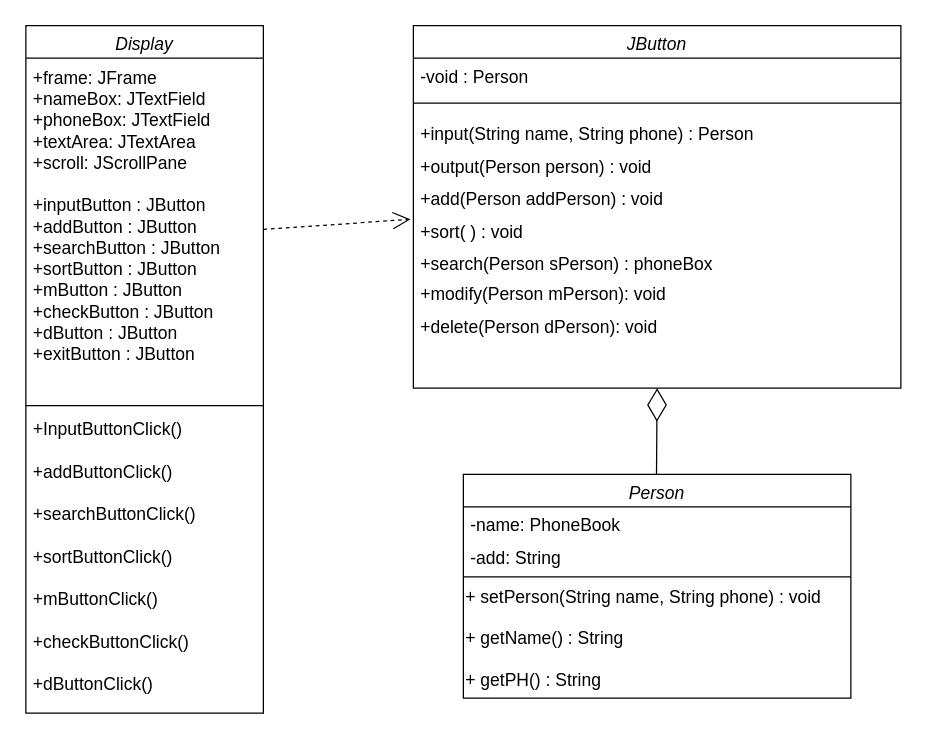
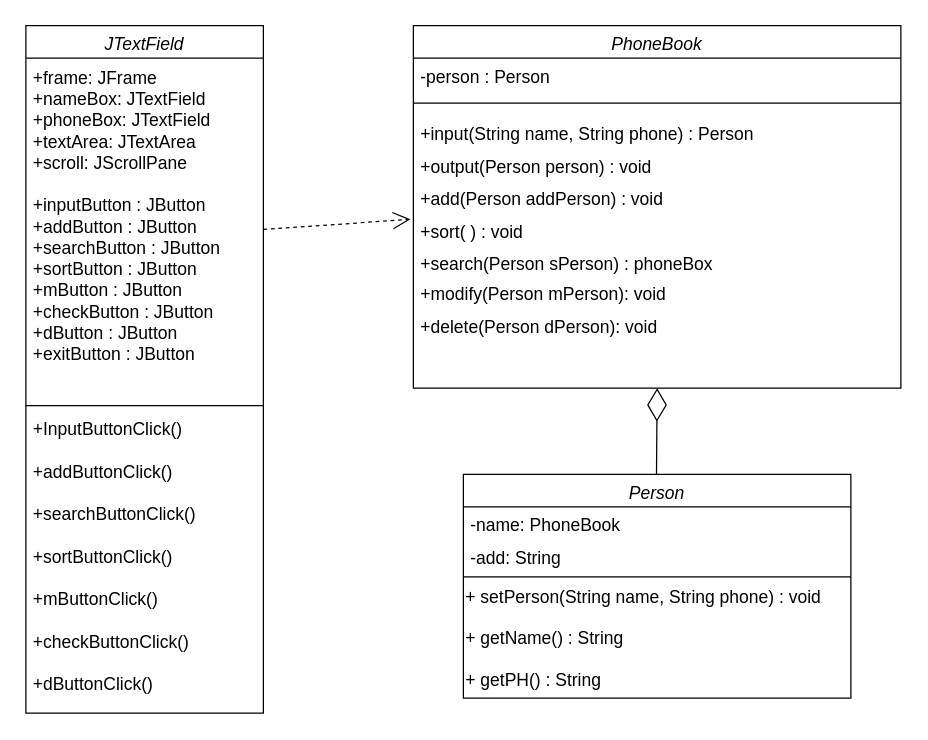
(144, 44) -> (144, 44)
(656, 44) -> (656, 44)
(480, 77) -> (492, 77)
